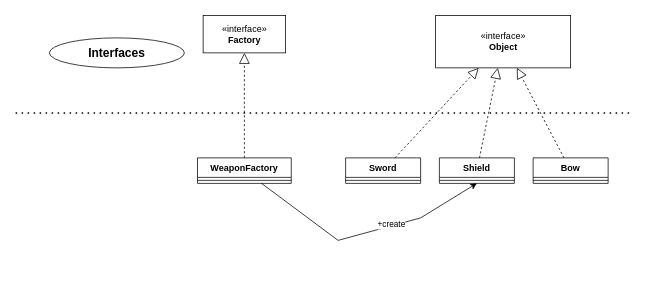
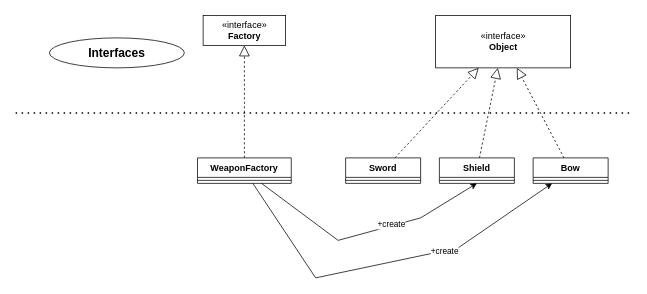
(244, 34) -> (244, 30)
none -> (385, 263)
